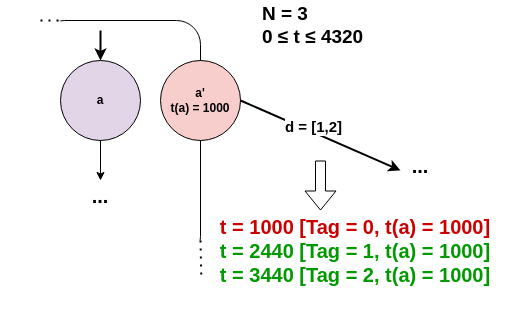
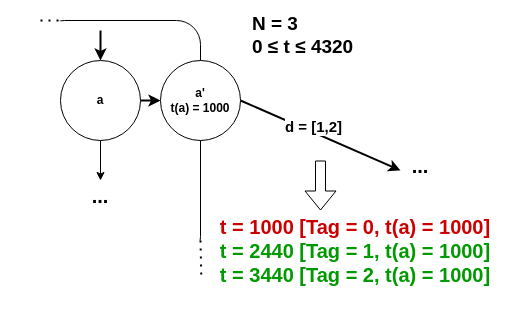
(391, 26) -> (381, 36)
(101, 101) -> (101, 101)
none -> (146, 101)
(201, 101) -> (201, 101)
